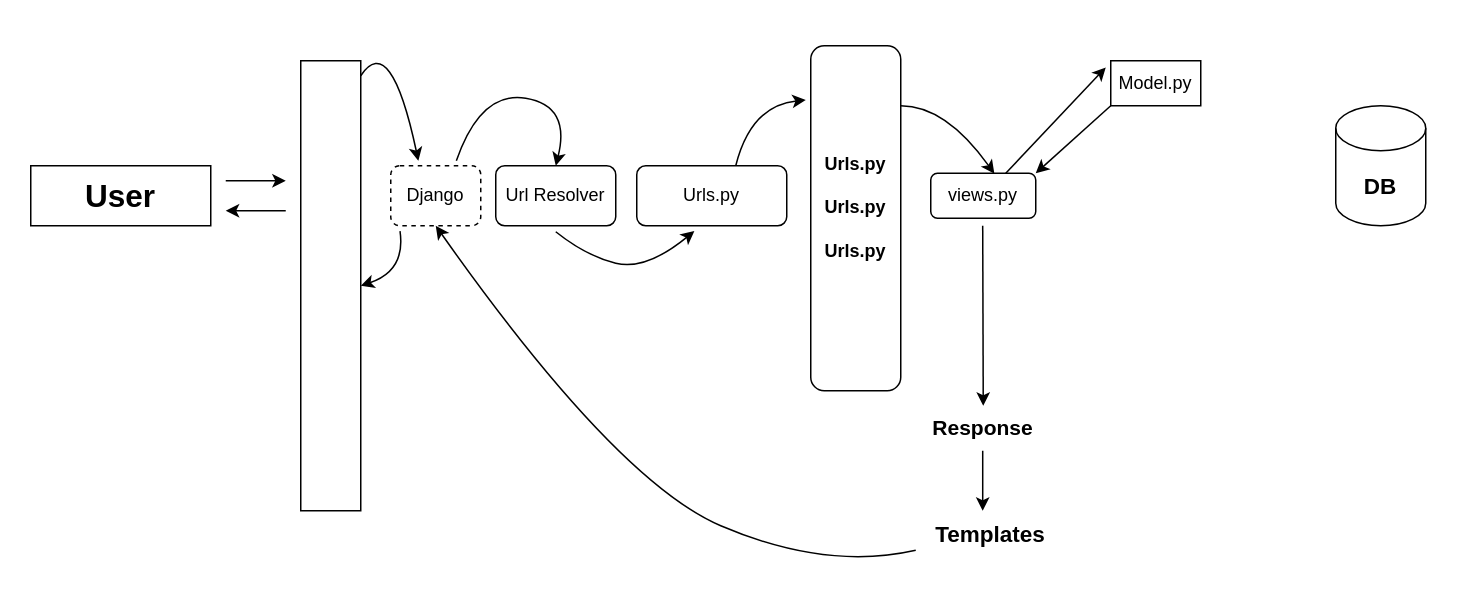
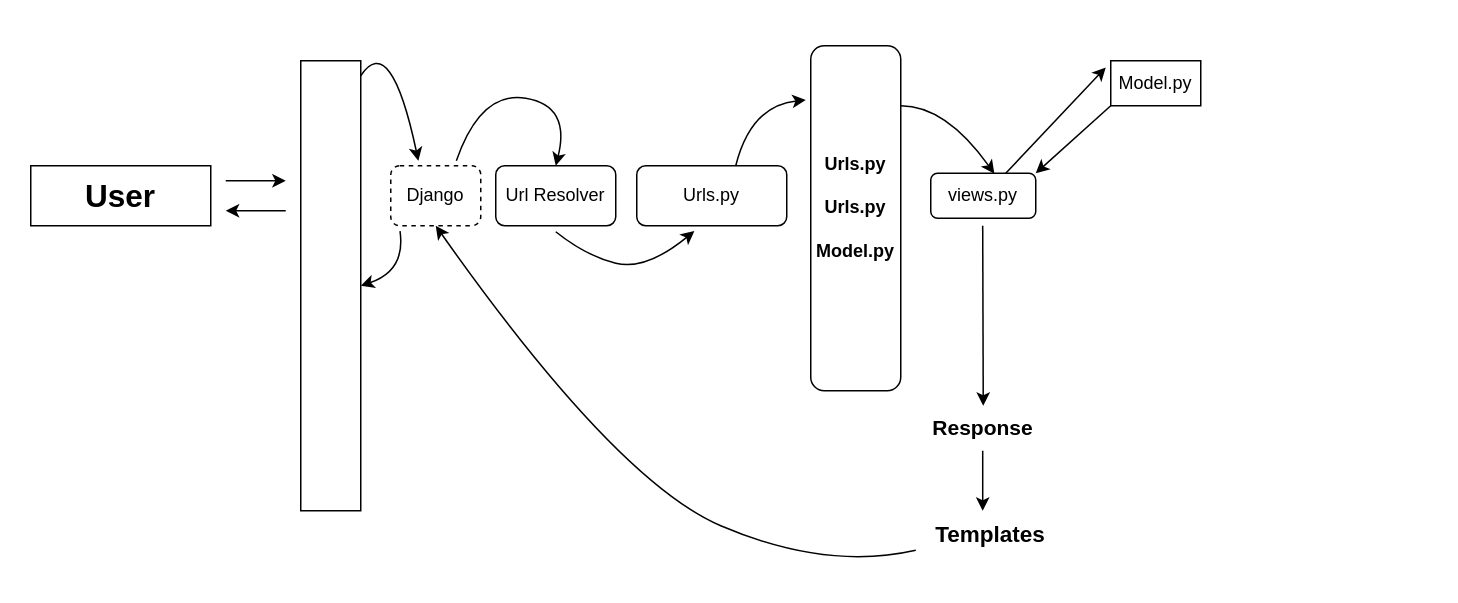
(1381, 166) -> none
(856, 218) -> (856, 218)
